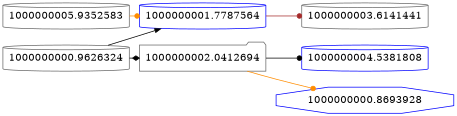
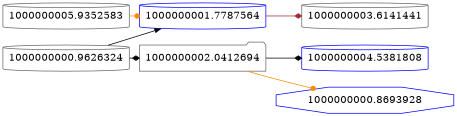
(282, 16) -> (280, 16)
(282, 58) -> (280, 58)
